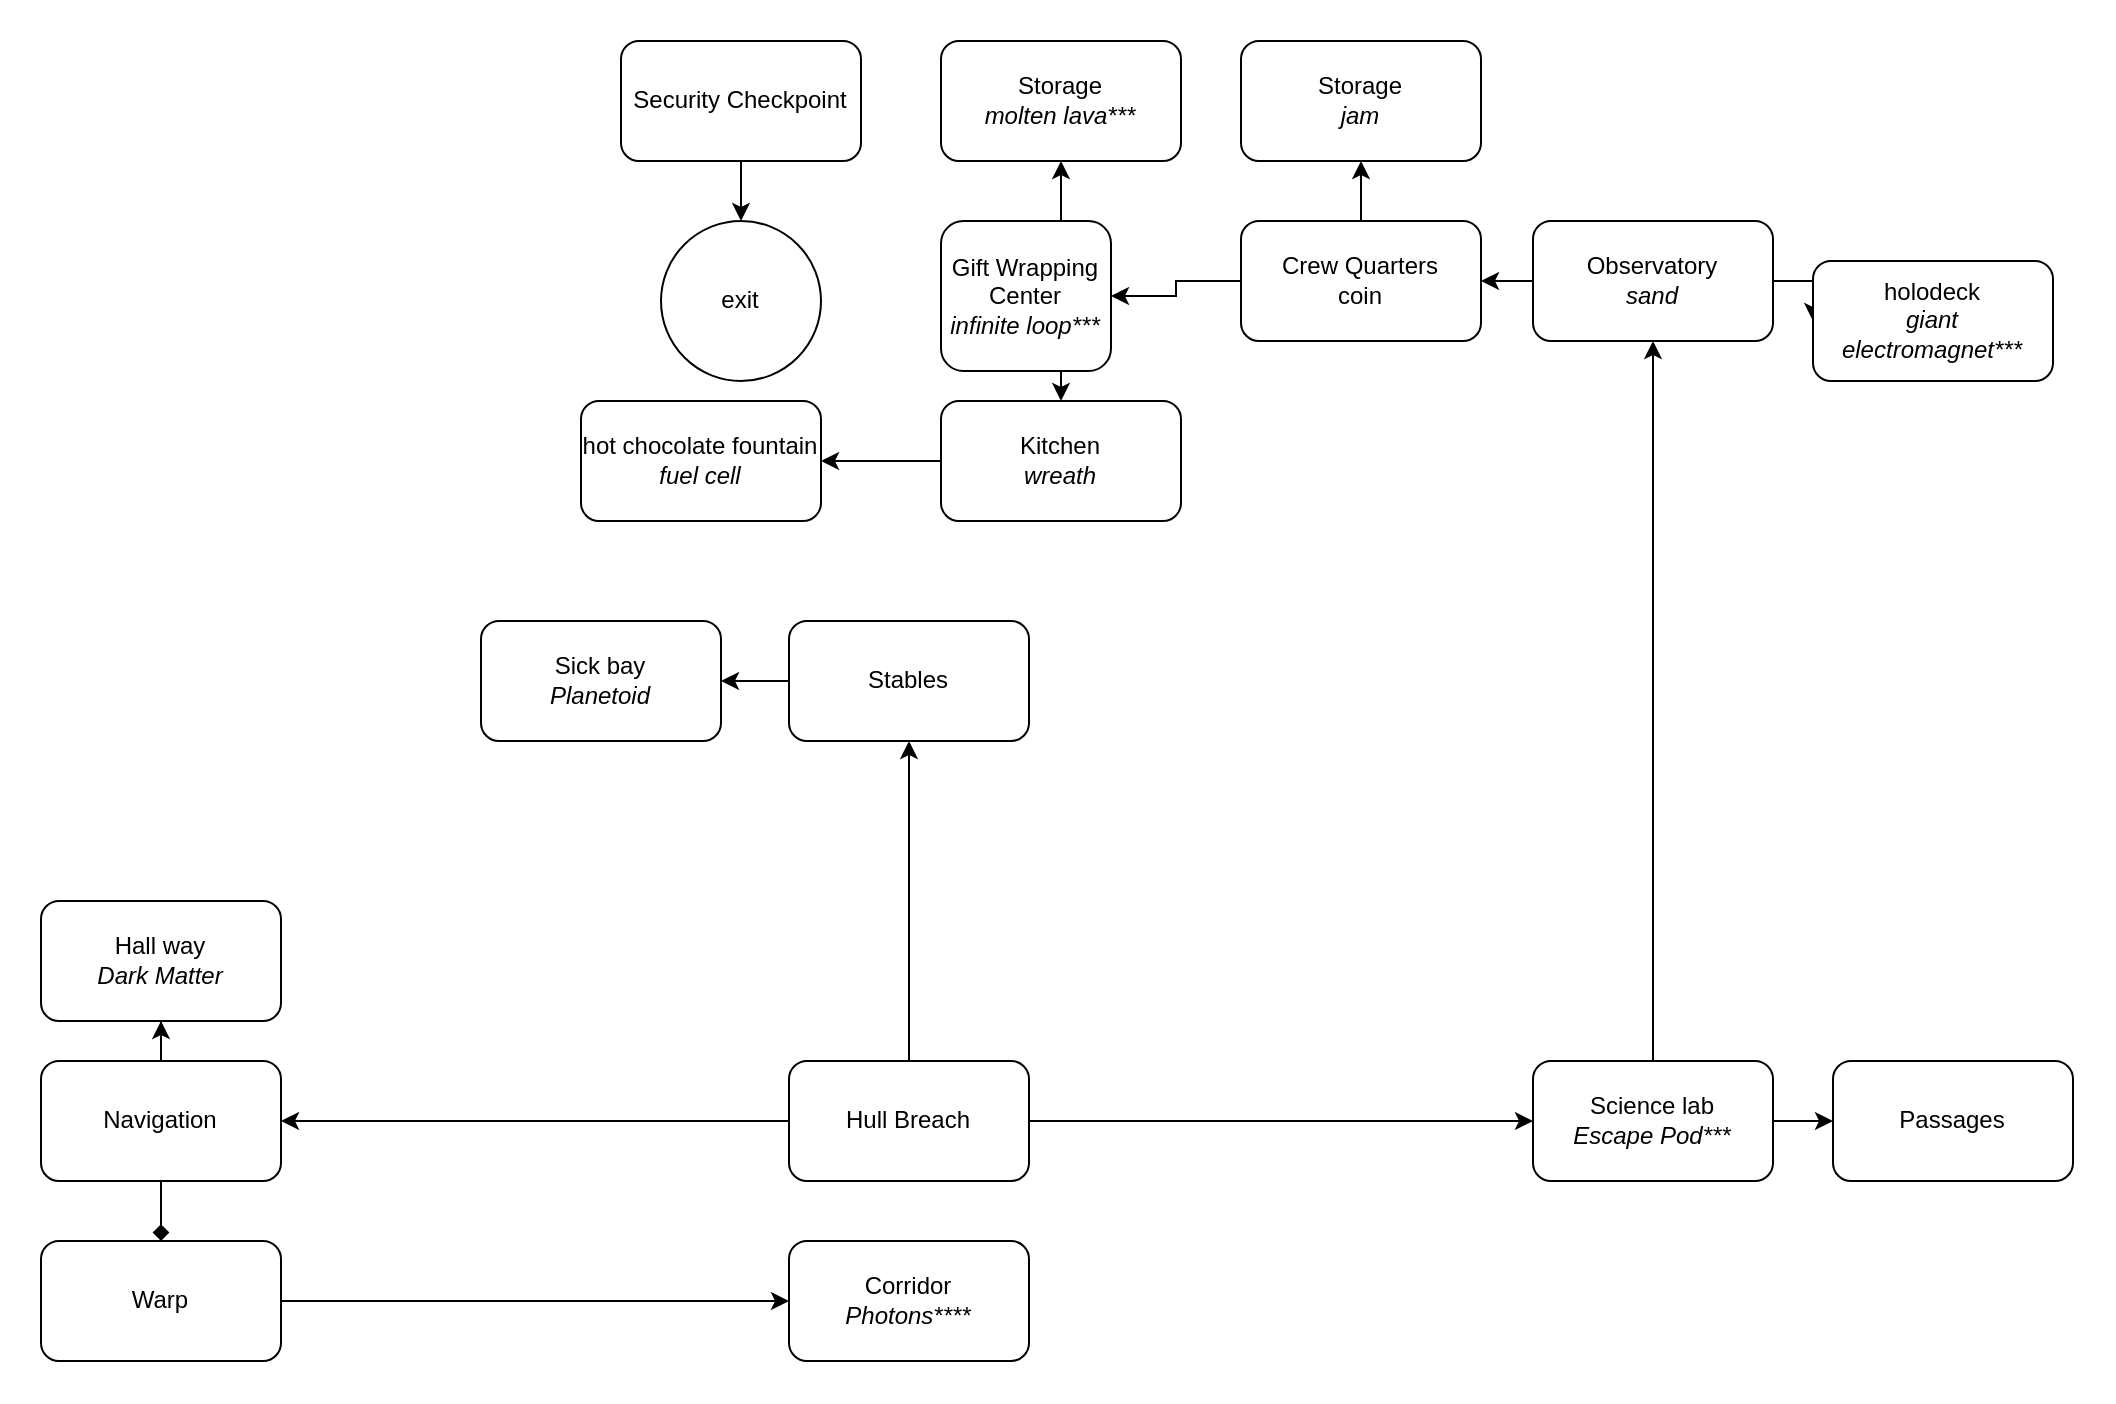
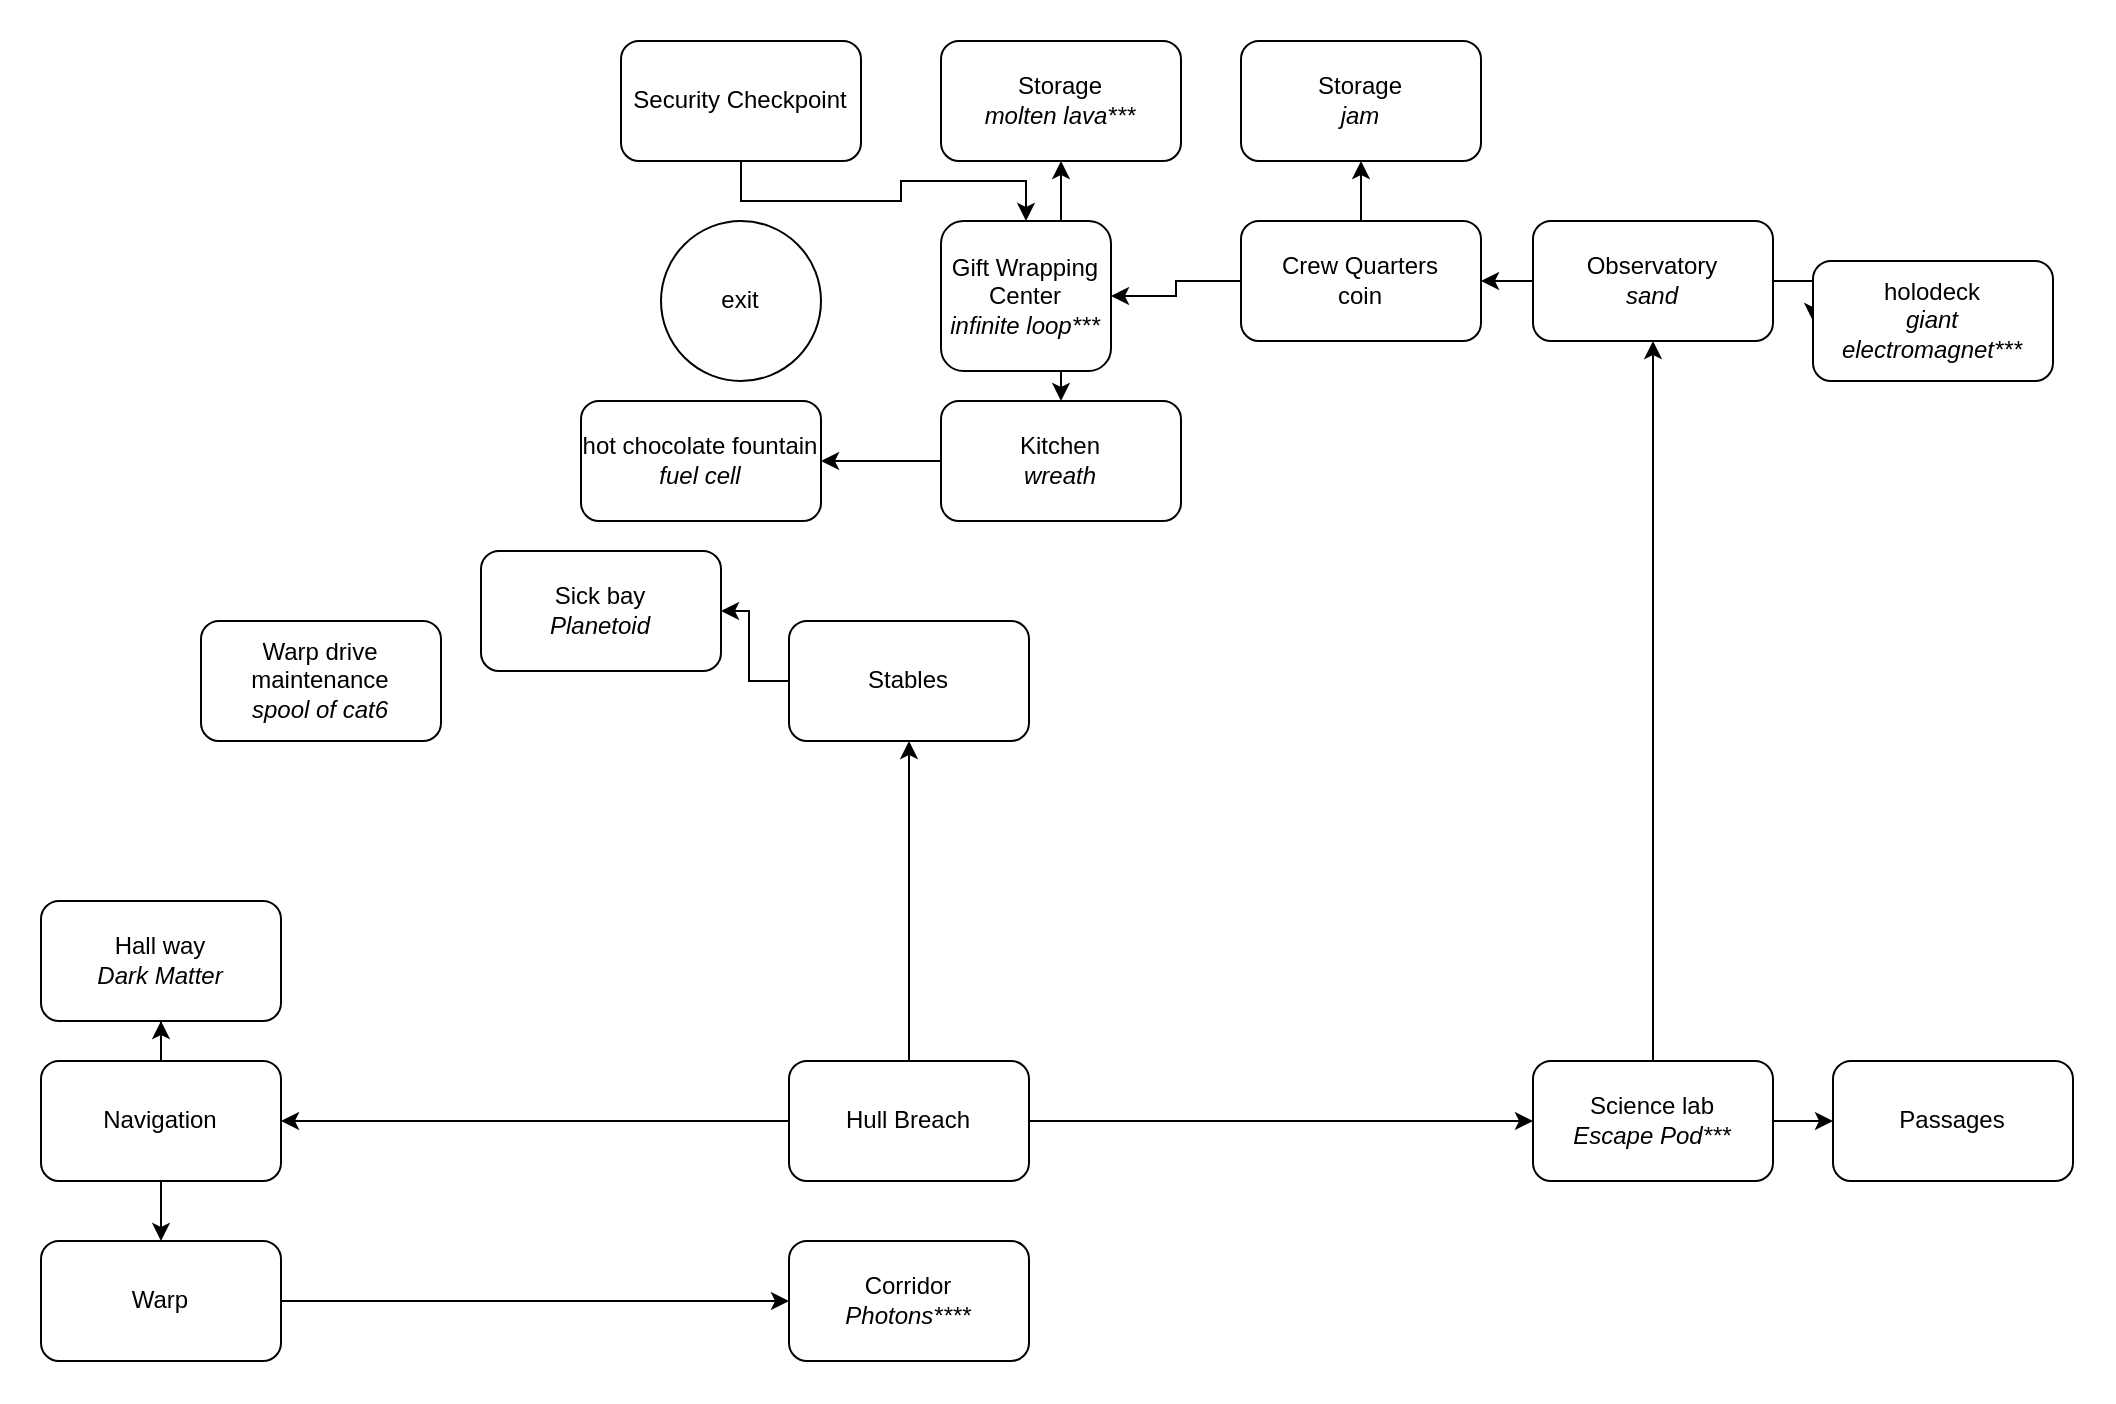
(741, 203) -> (901, 197)
none -> (321, 681)
(601, 681) -> (601, 611)
(161, 1225) -> (161, 1226)
